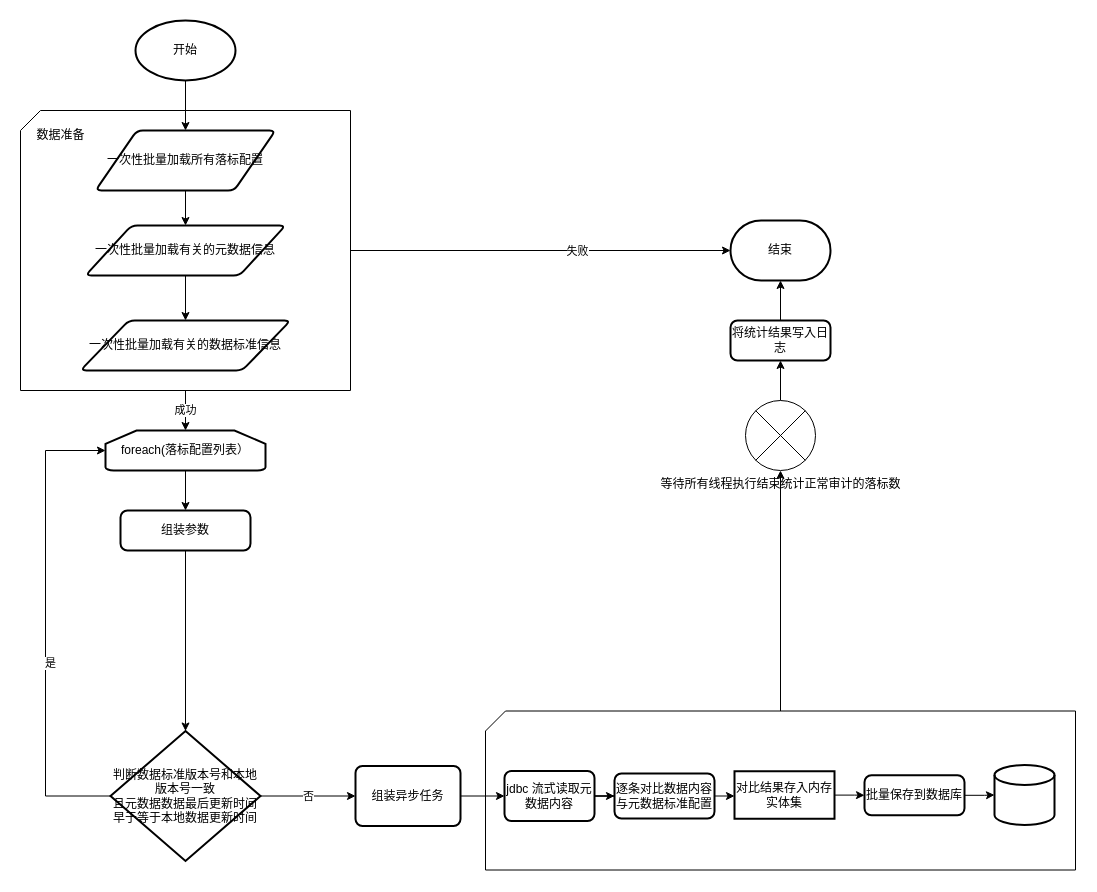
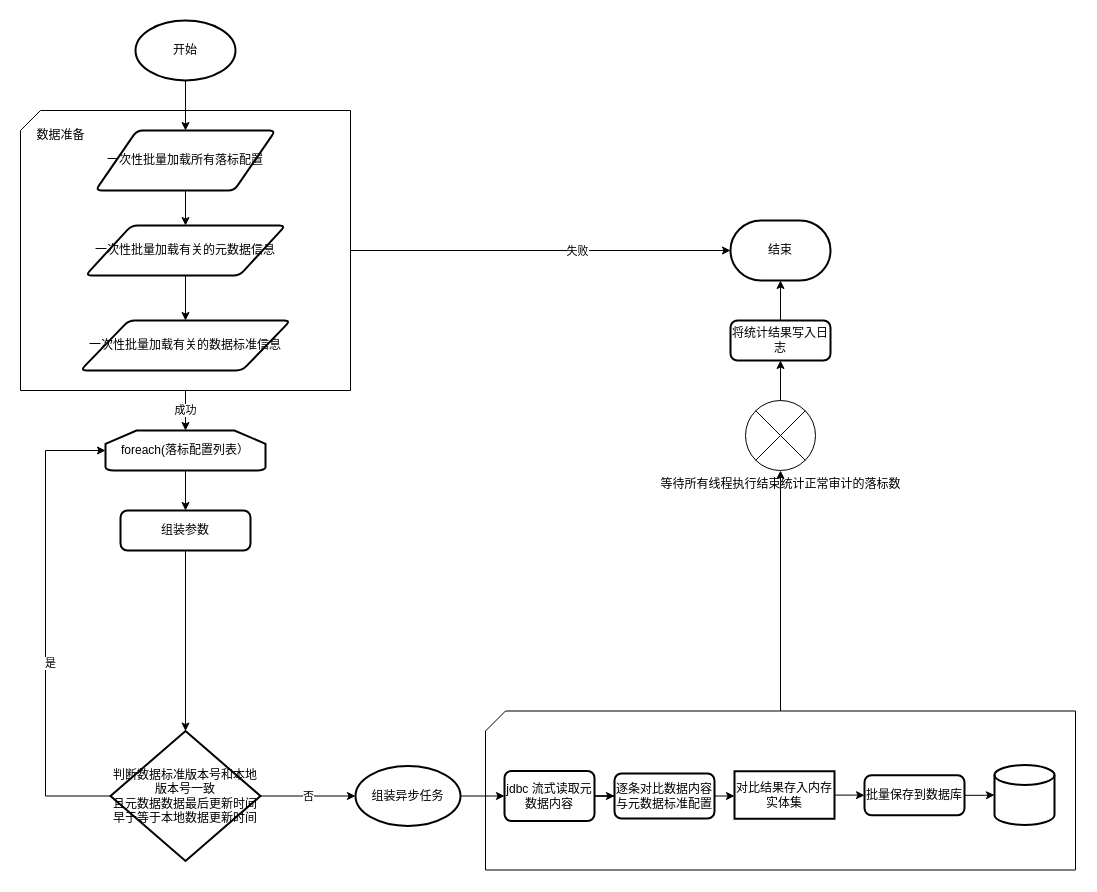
(408, 796) -> (408, 796)
